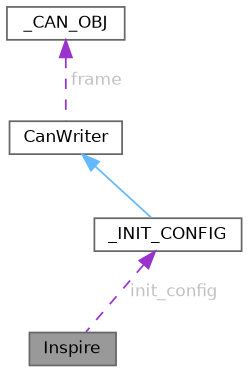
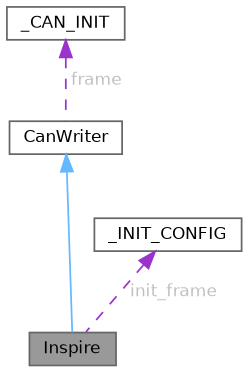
(66, 23) -> (66, 23)
(123, 192) -> (70, 252)
(171, 292) -> (171, 292)
